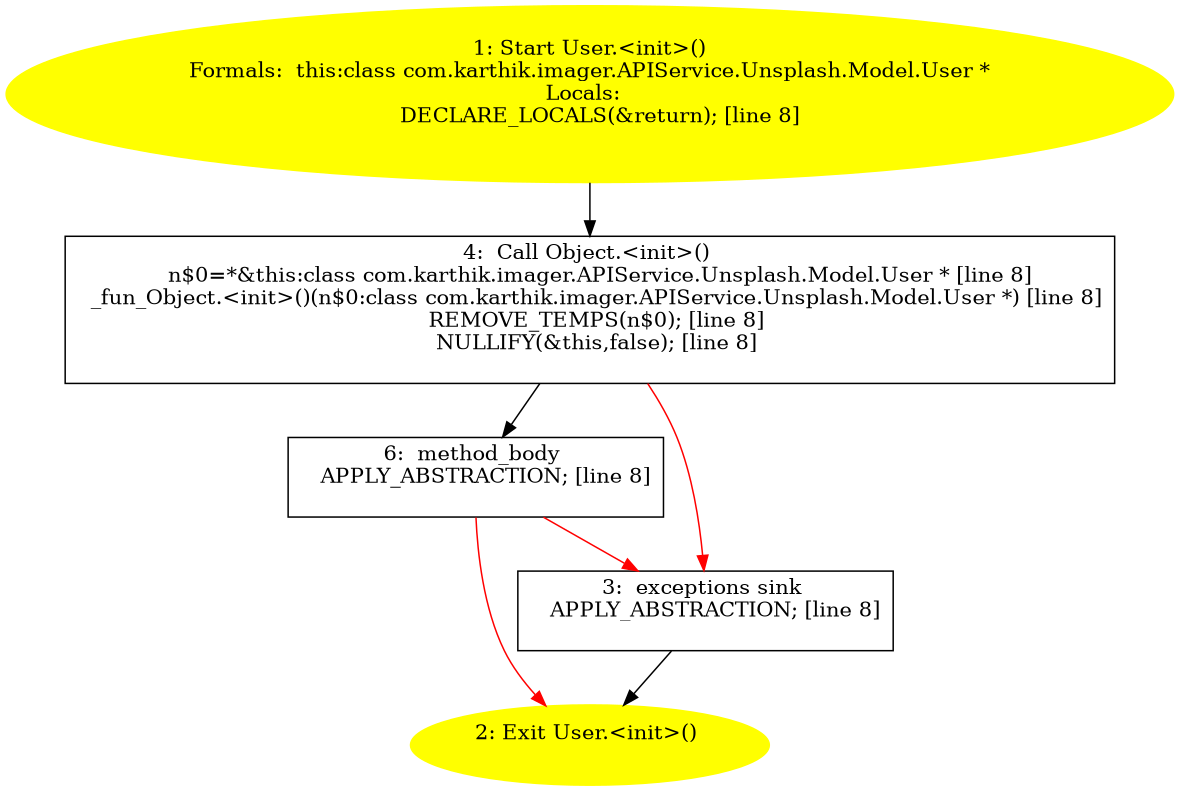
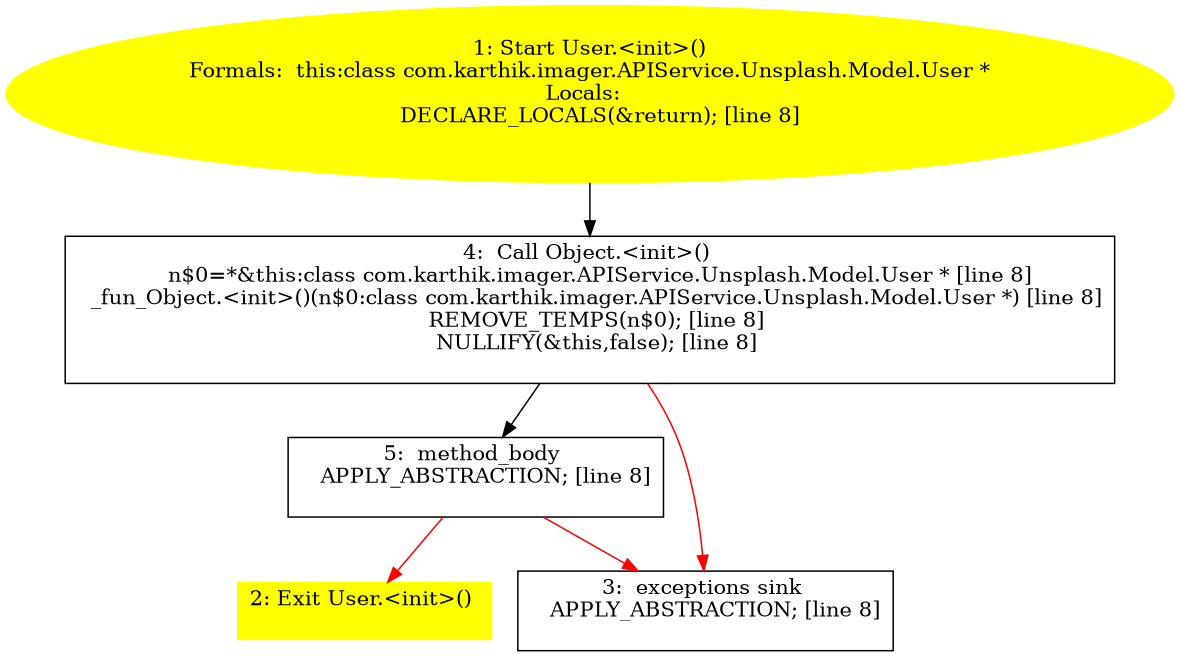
(476, 477) -> (476, 477)
(653, 672) -> none
(590, 745) -> (365, 611)
